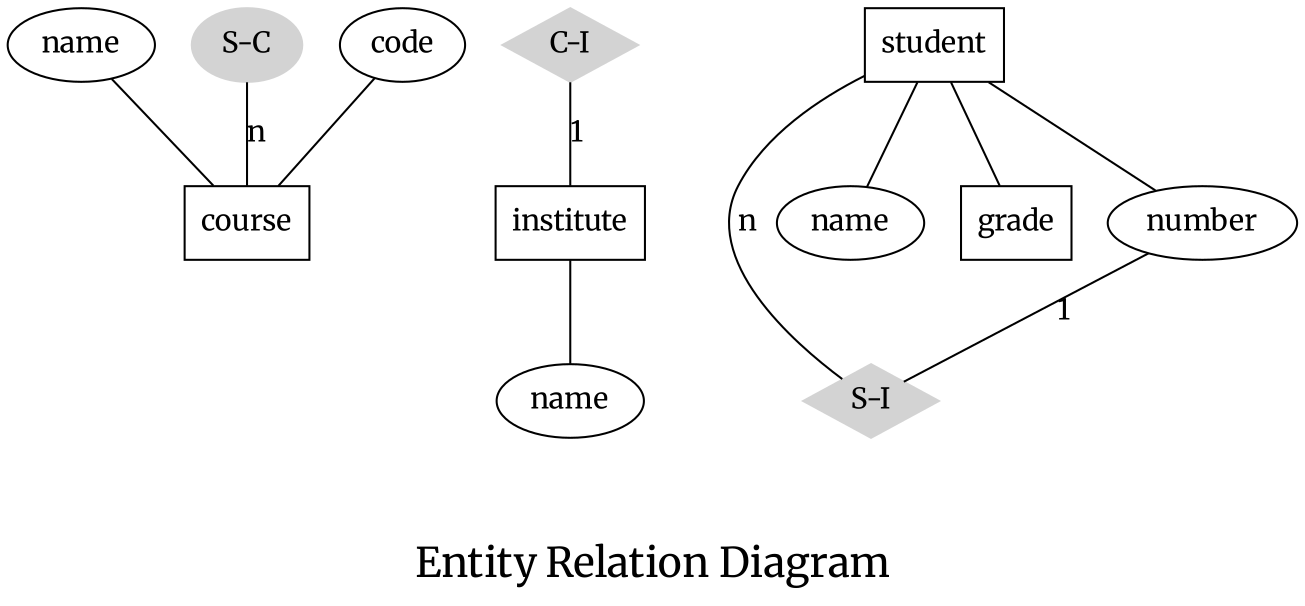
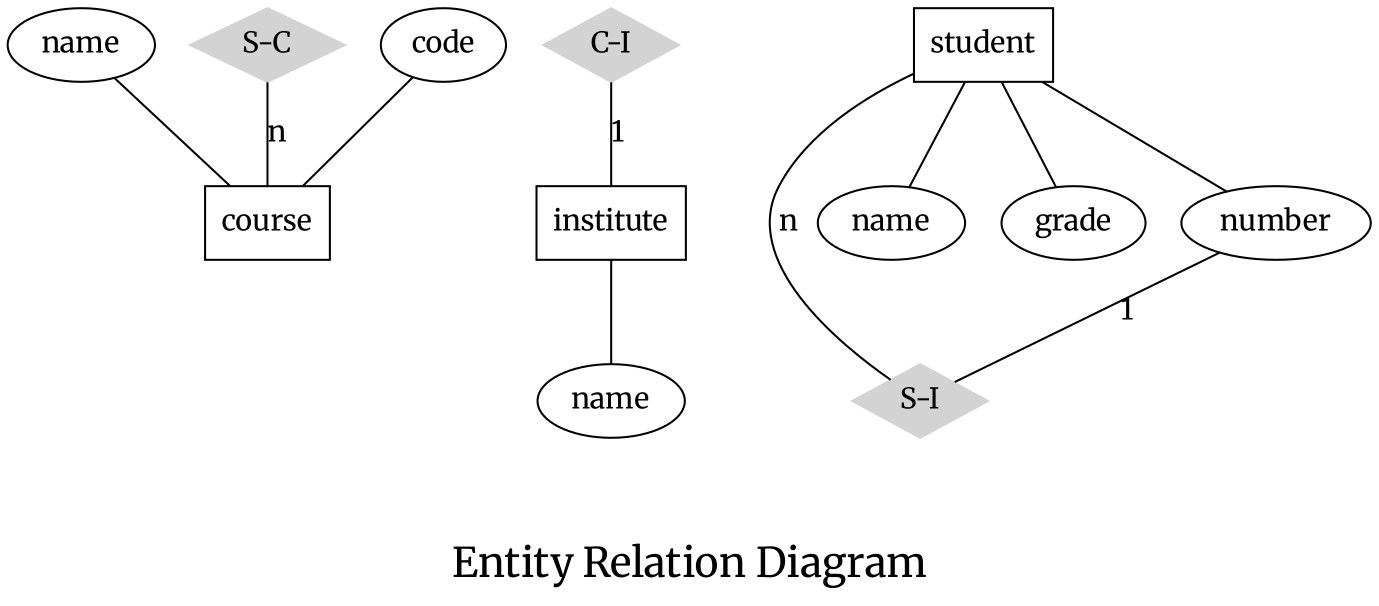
(247, 45) -> (267, 45)
(1016, 223) -> (1074, 223)
